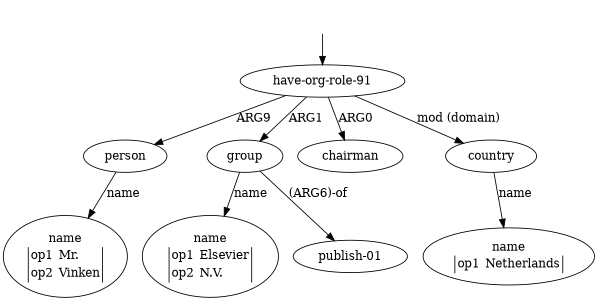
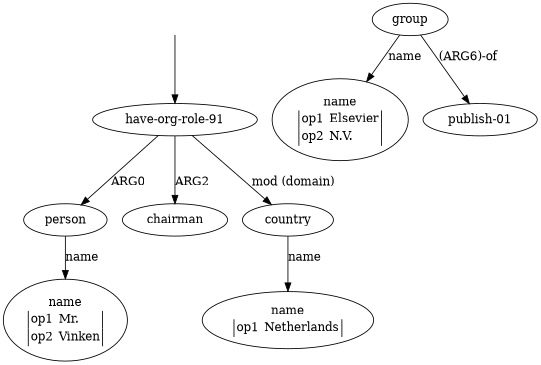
(286, 116) -> none
(254, 119) -> (128, 182)
(356, 119) -> (192, 182)
